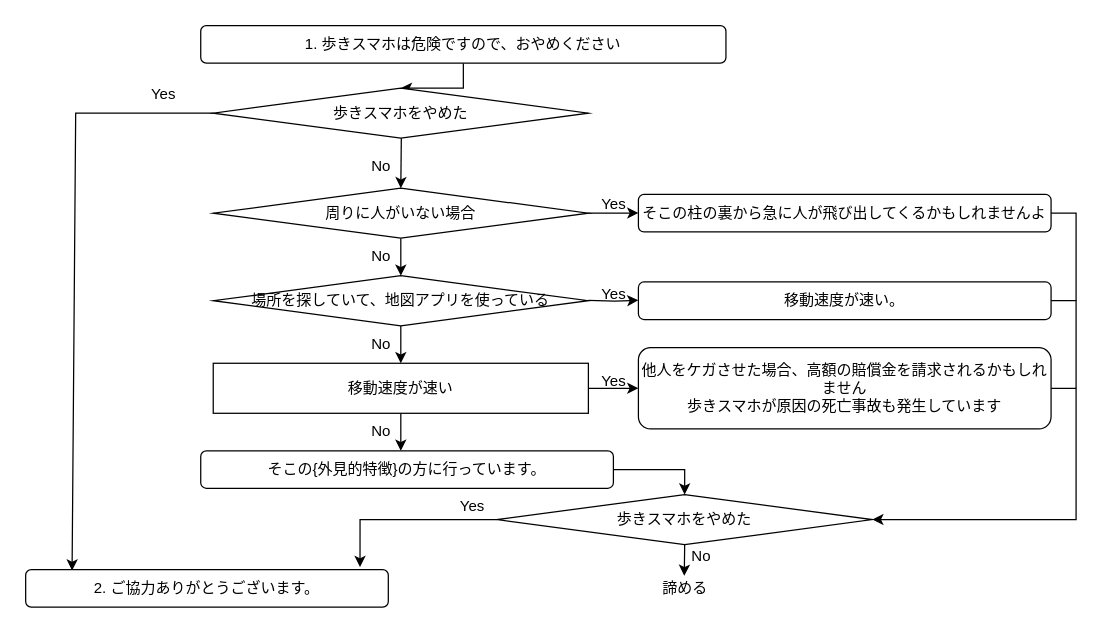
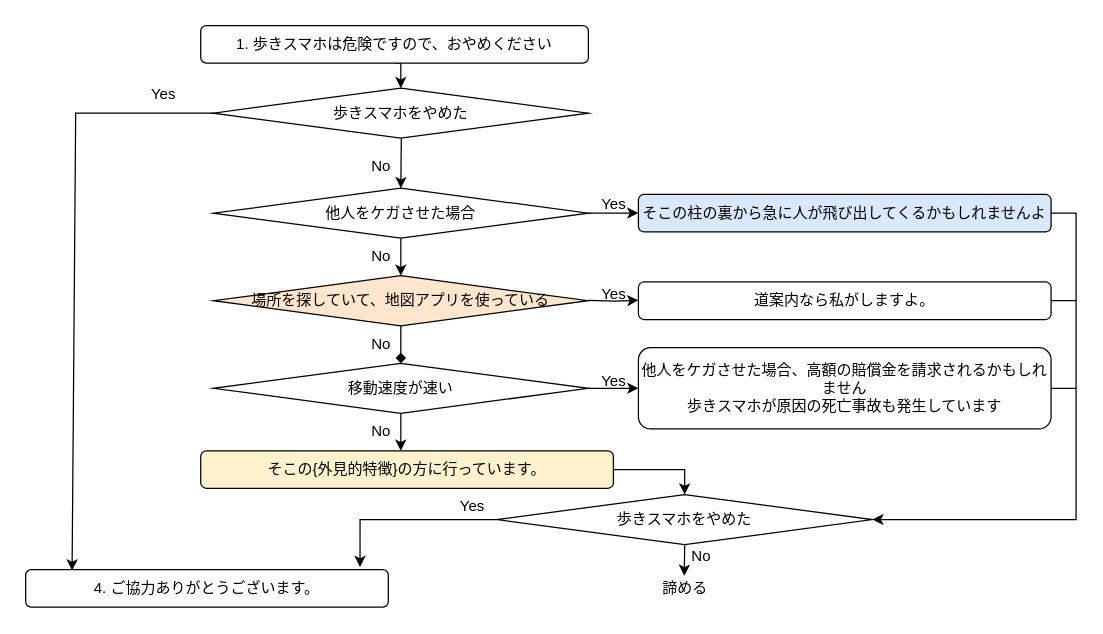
(463, 44) -> (394, 44)
(401, 213) -> (401, 213)
(844, 213) -> (844, 213)
(401, 301) -> (401, 301)
(844, 301) -> (844, 301)
(401, 353) -> (401, 352)
(401, 388) -> (401, 388)
(407, 469) -> (407, 469)
(207, 588) -> (207, 588)
